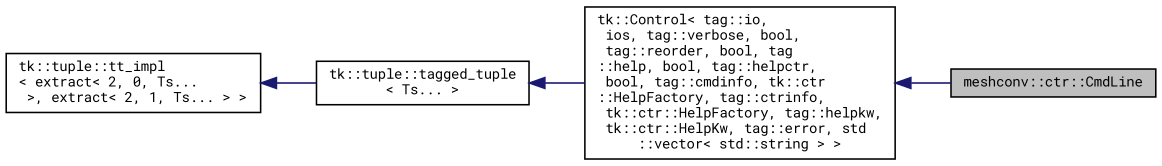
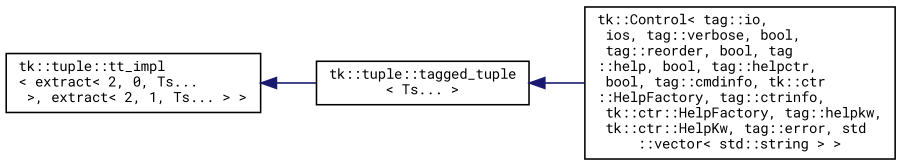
(1053, 83) -> none
